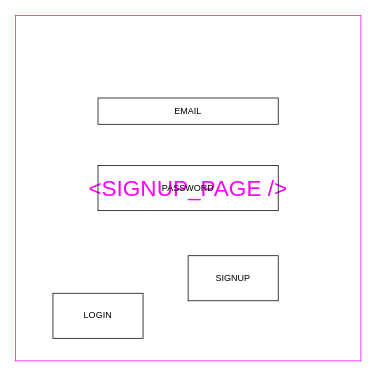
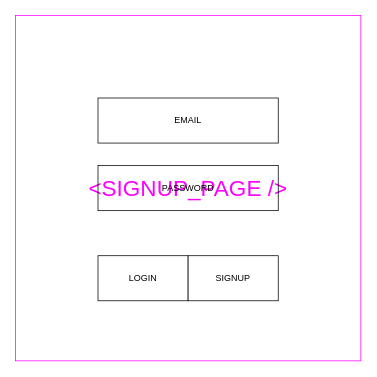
(188, 111) -> (188, 120)
(98, 315) -> (143, 278)
